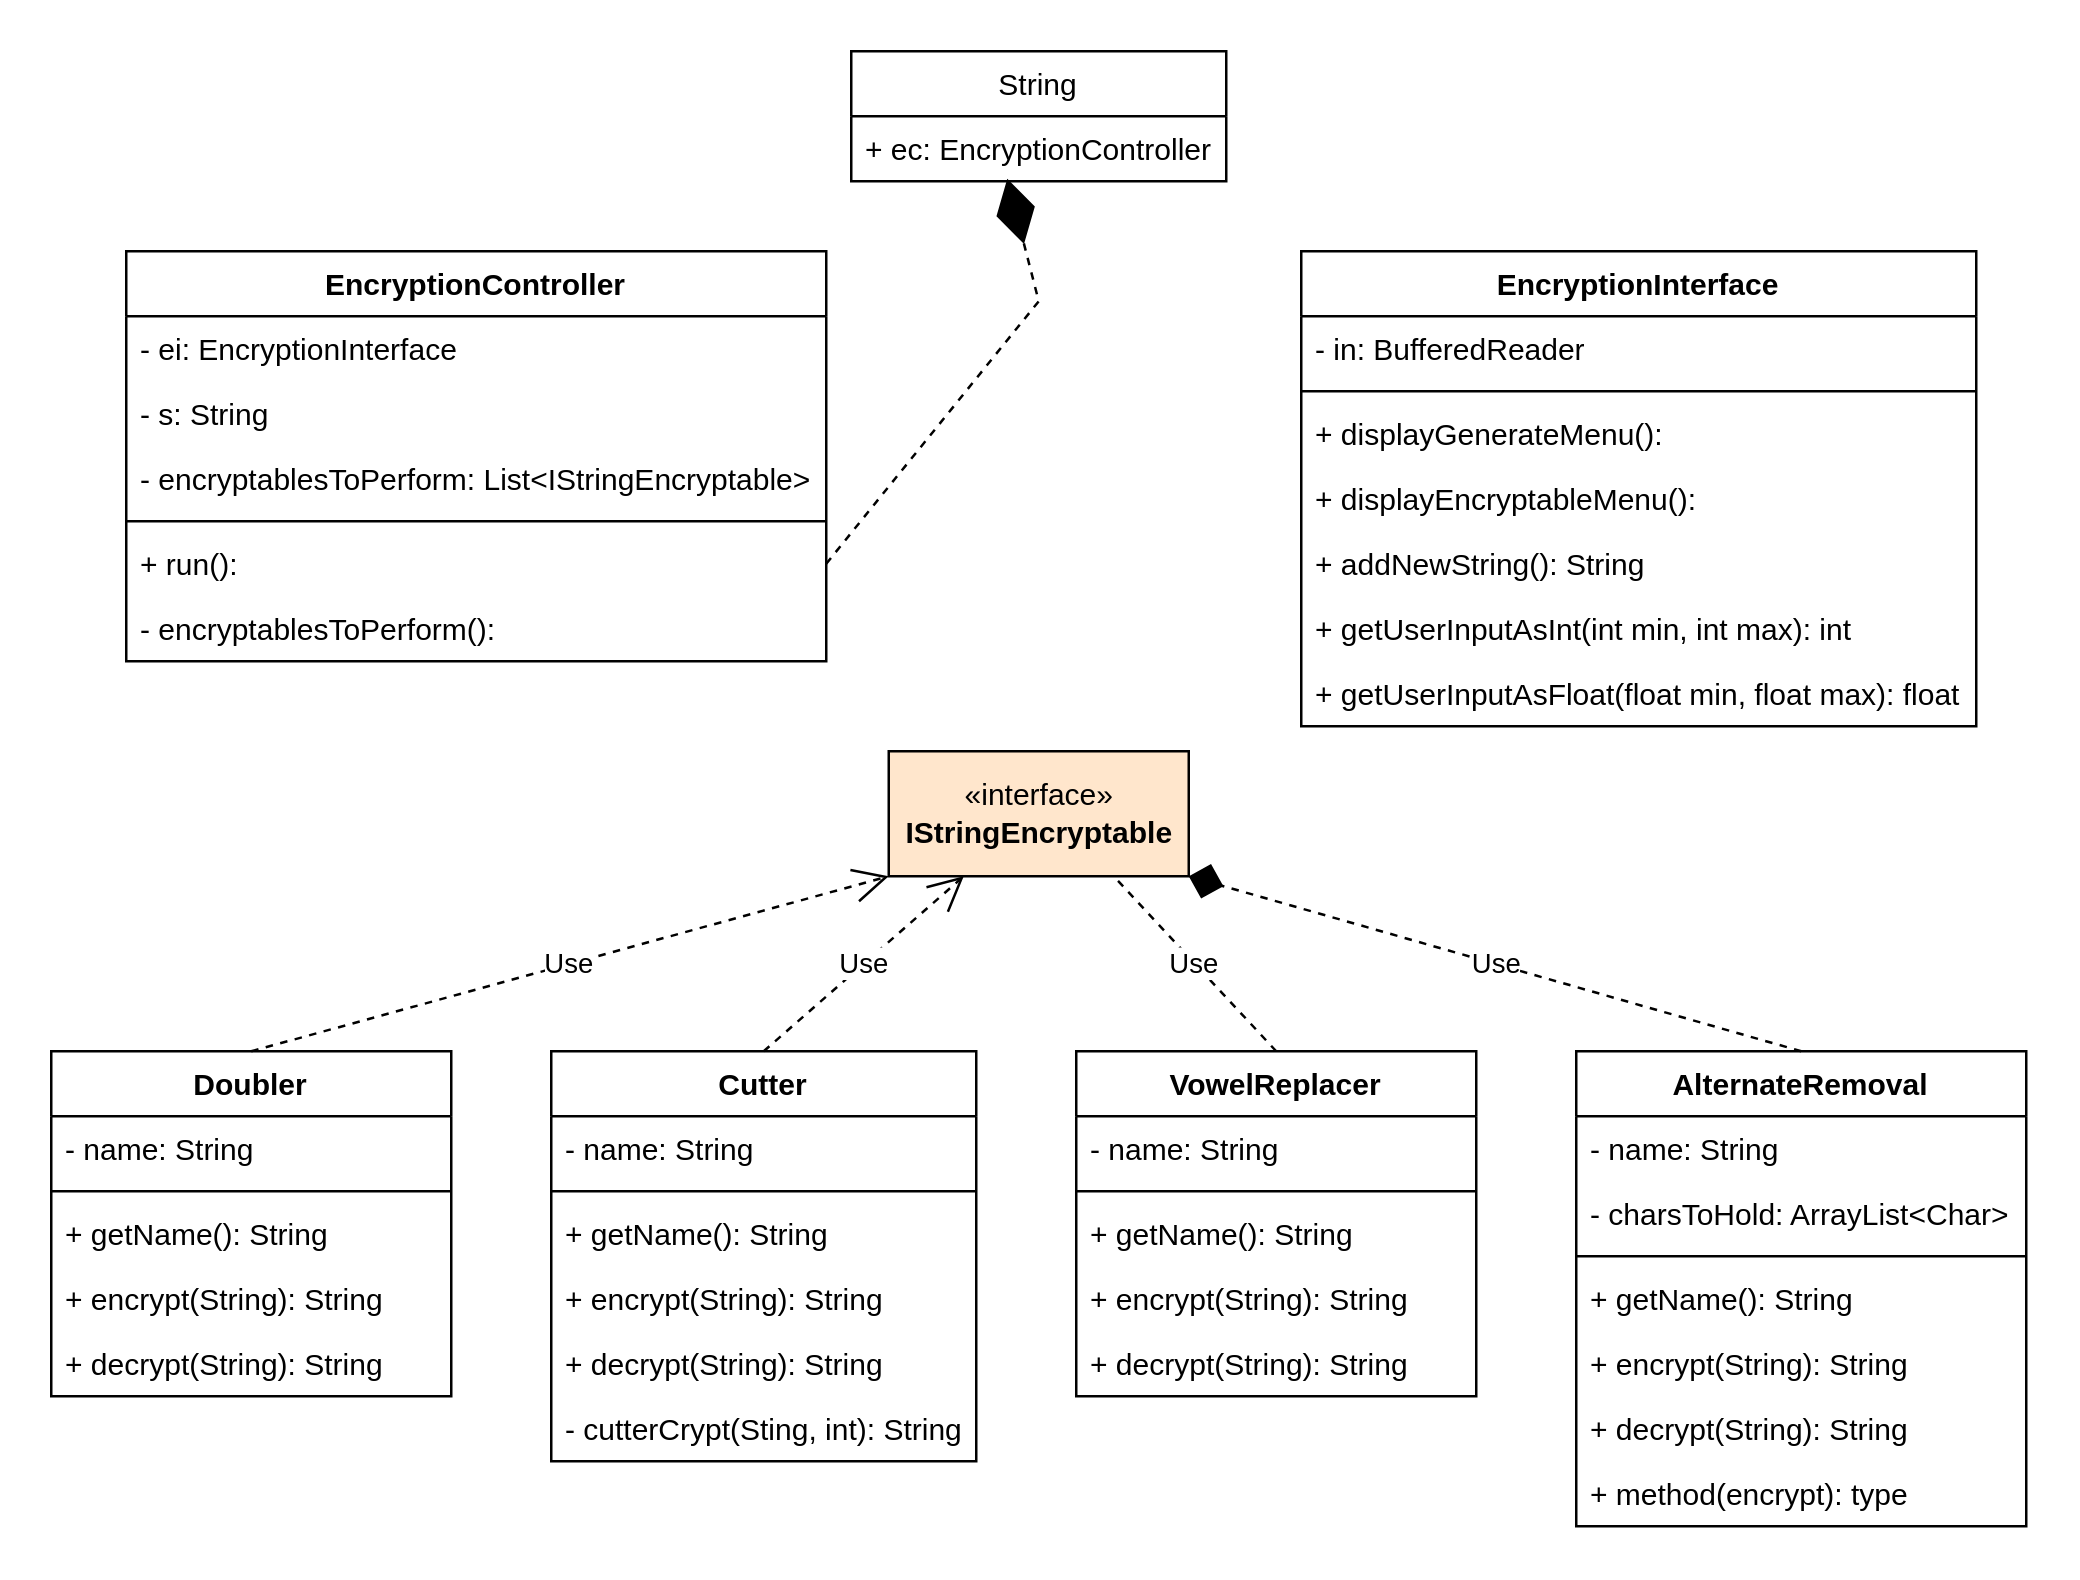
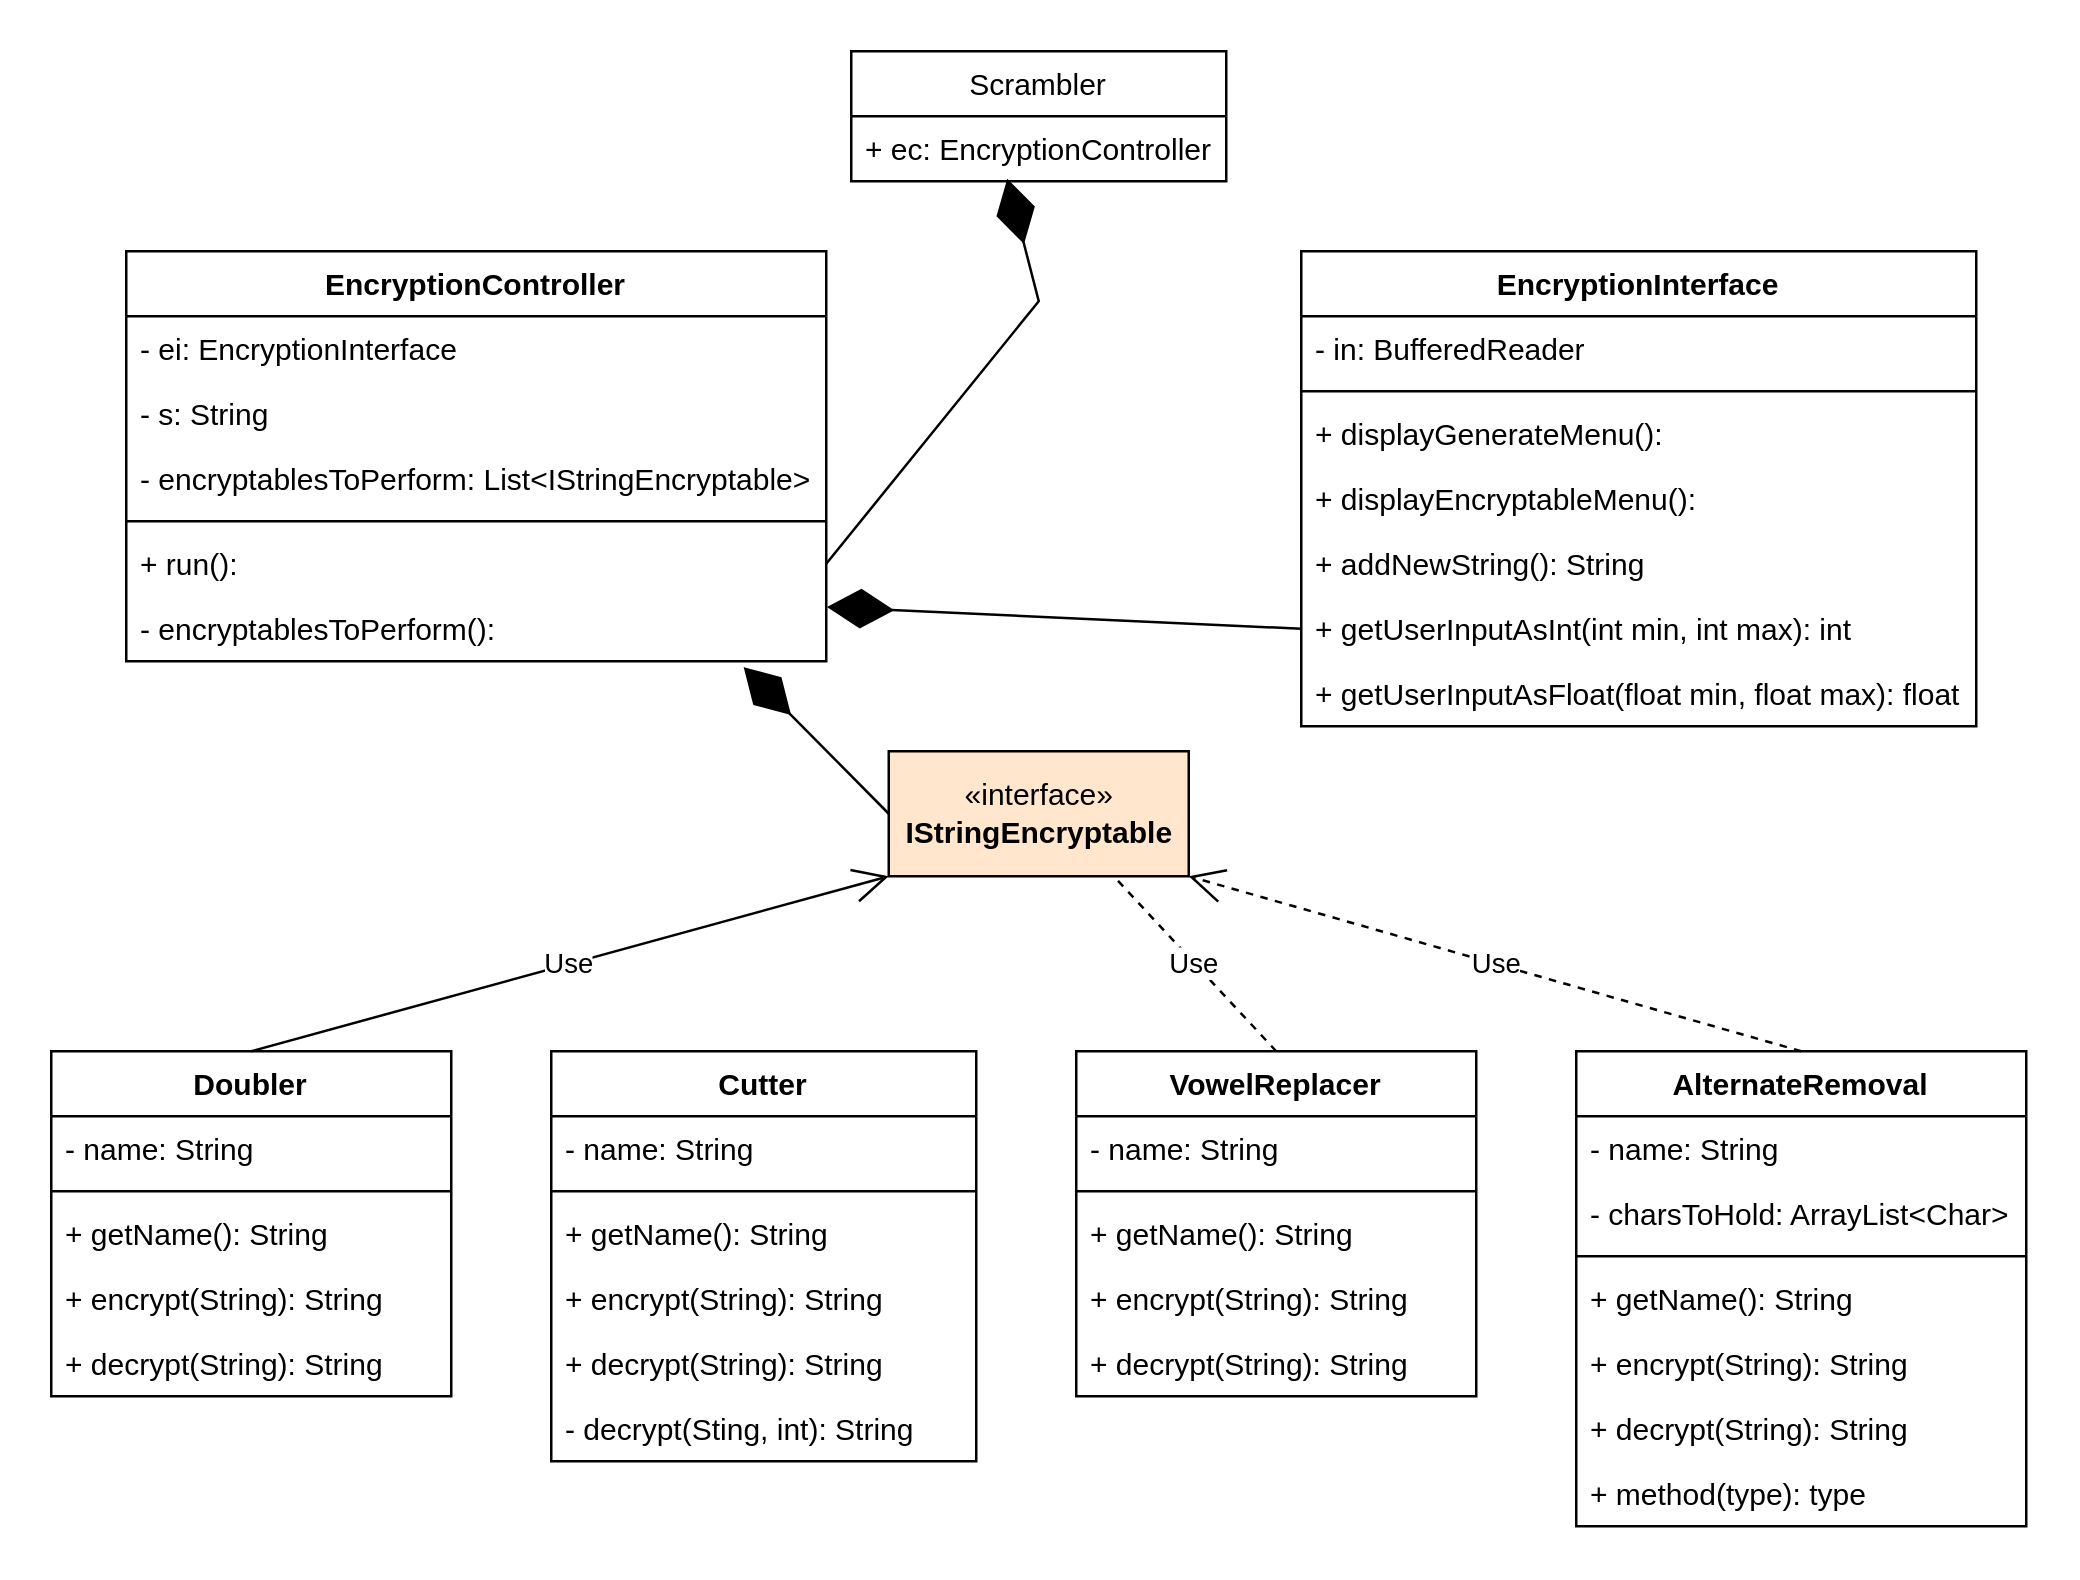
(1038, 85) -> (1038, 85)
(952, 408) -> (952, 408)
none -> (1095, 619)
none -> (839, 763)
(1222, 886) -> (1209, 882)
(737, 918) -> (737, 918)
(816, 1005) -> none
(811, 1430) -> (777, 1430)
(1772, 1495) -> (1746, 1495)
